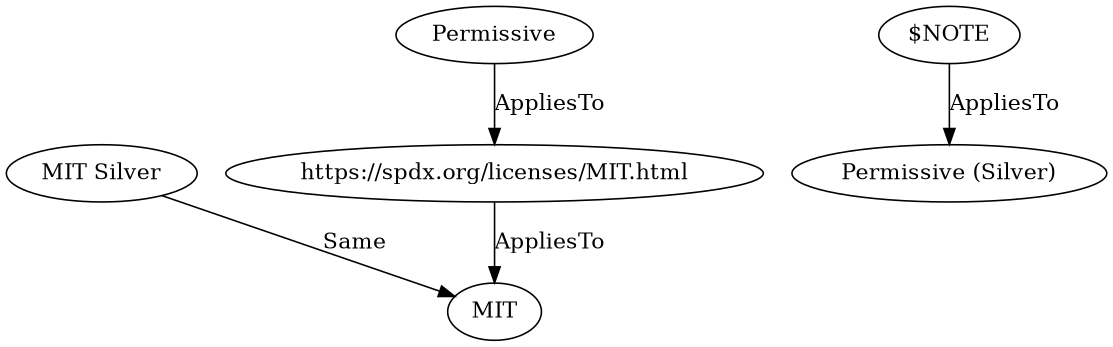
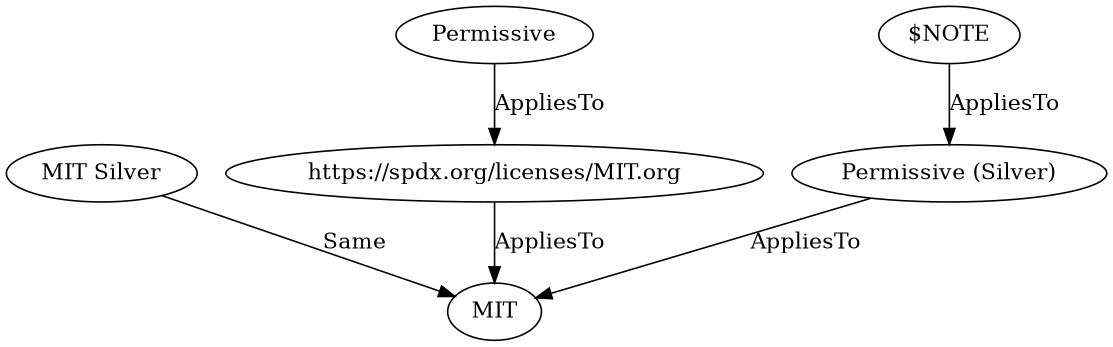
(495, 173) -> (495, 173)
none -> (711, 246)
